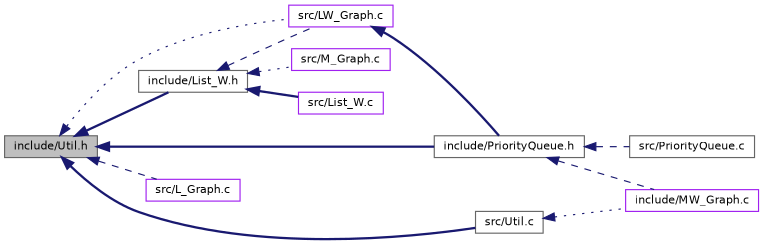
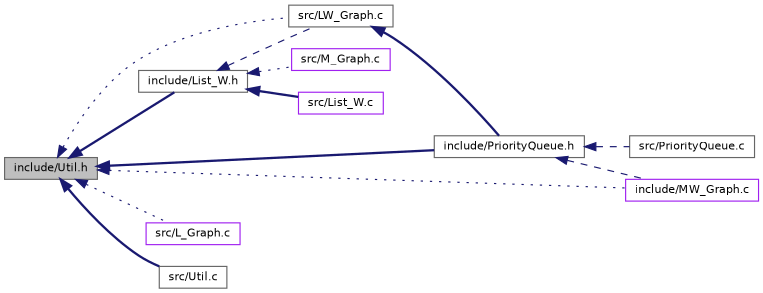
(341, 16) -> (341, 16)
(128, 170) -> (127, 204)
(590, 213) -> (367, 179)
